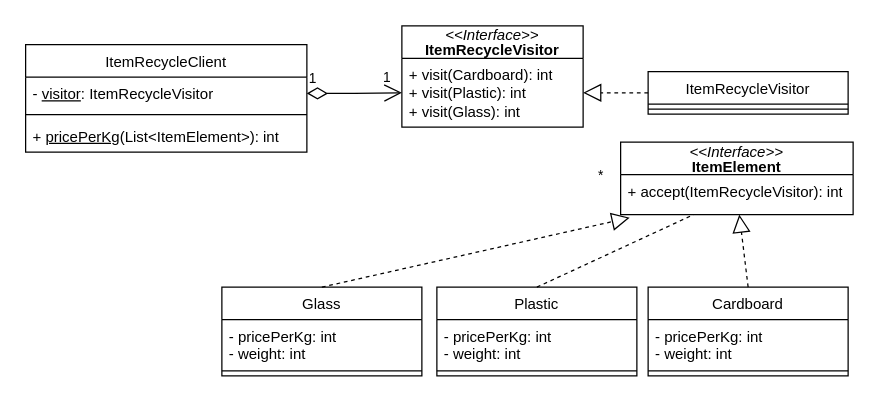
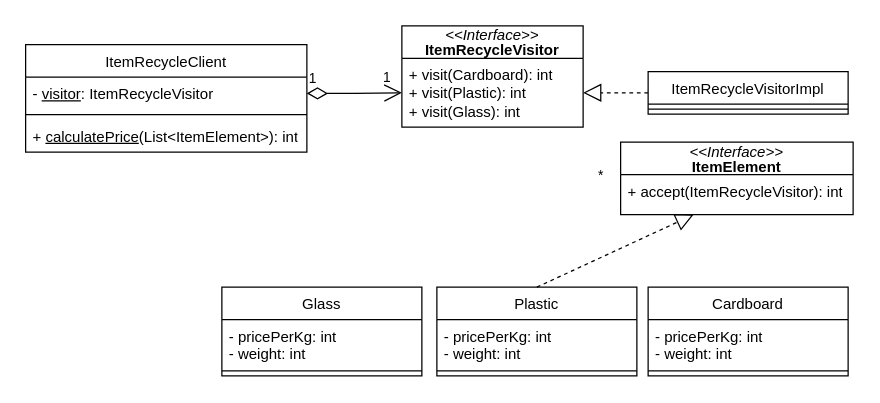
(748, 90) -> (748, 90)
(168, 146) -> (168, 146)
(685, 219) -> (676, 223)
(470, 254) -> none
(745, 260) -> none
